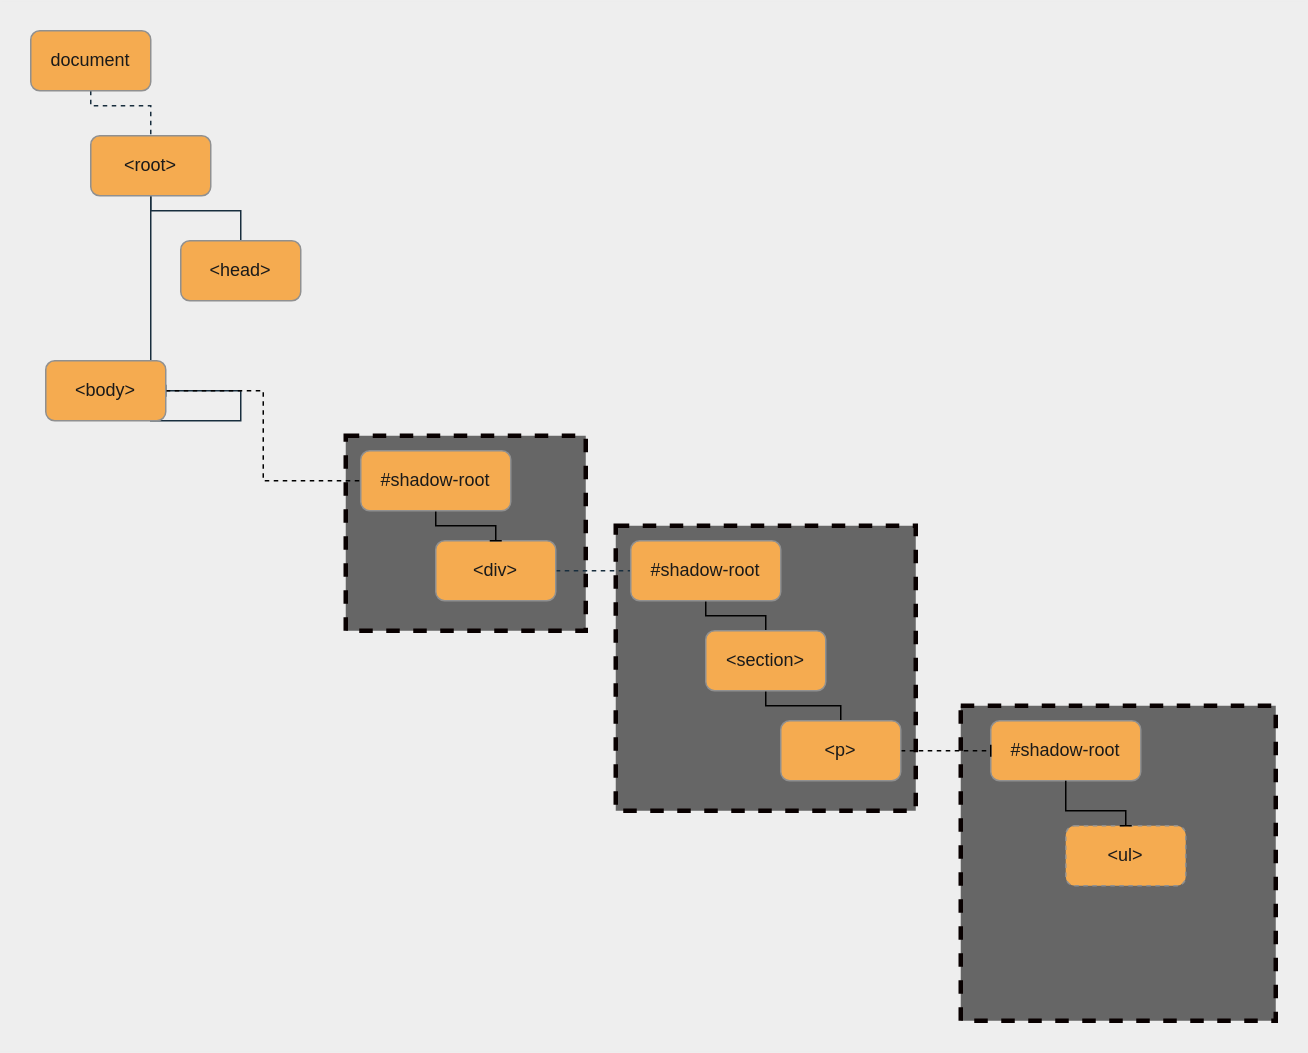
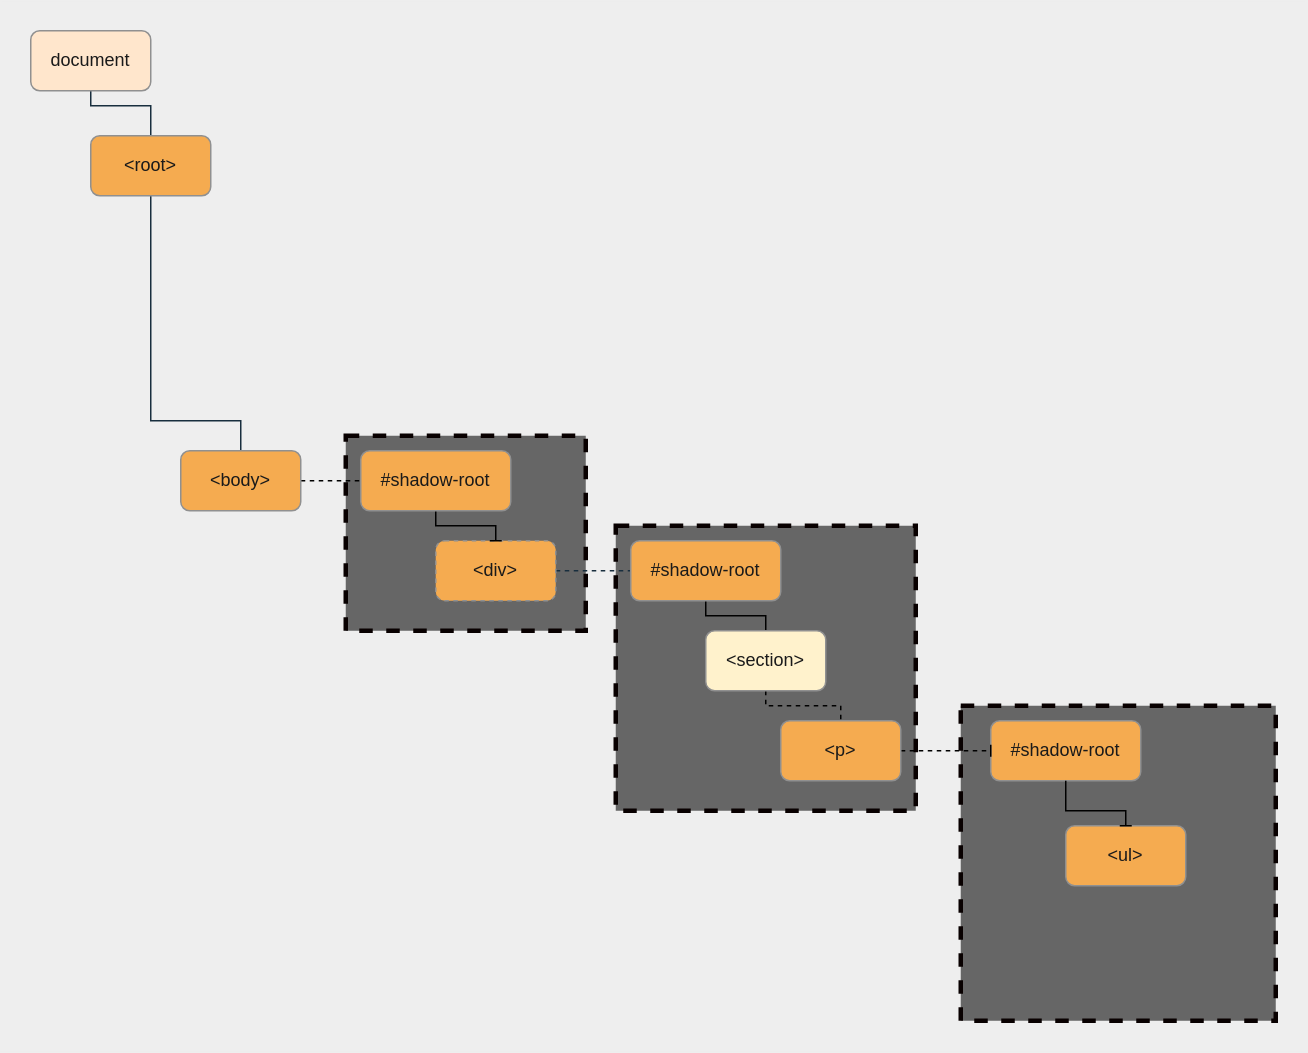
(91, 61) -> (91, 61)
(128, 106) -> (128, 106)
(212, 211) -> none
(241, 271) -> none
(106, 391) -> (241, 481)
(496, 571) -> (496, 571)
(766, 661) -> (766, 661)
(803, 706) -> (803, 706)
(1126, 856) -> (1126, 856)
